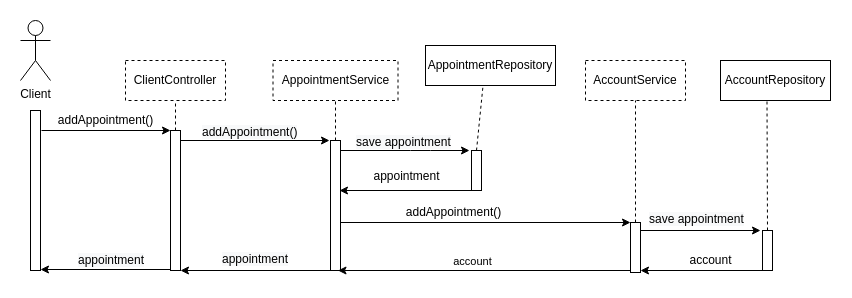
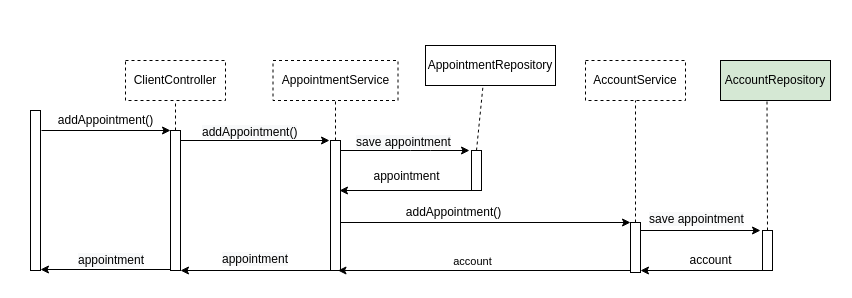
(36, 51) -> none
(776, 81) -> (776, 81)
